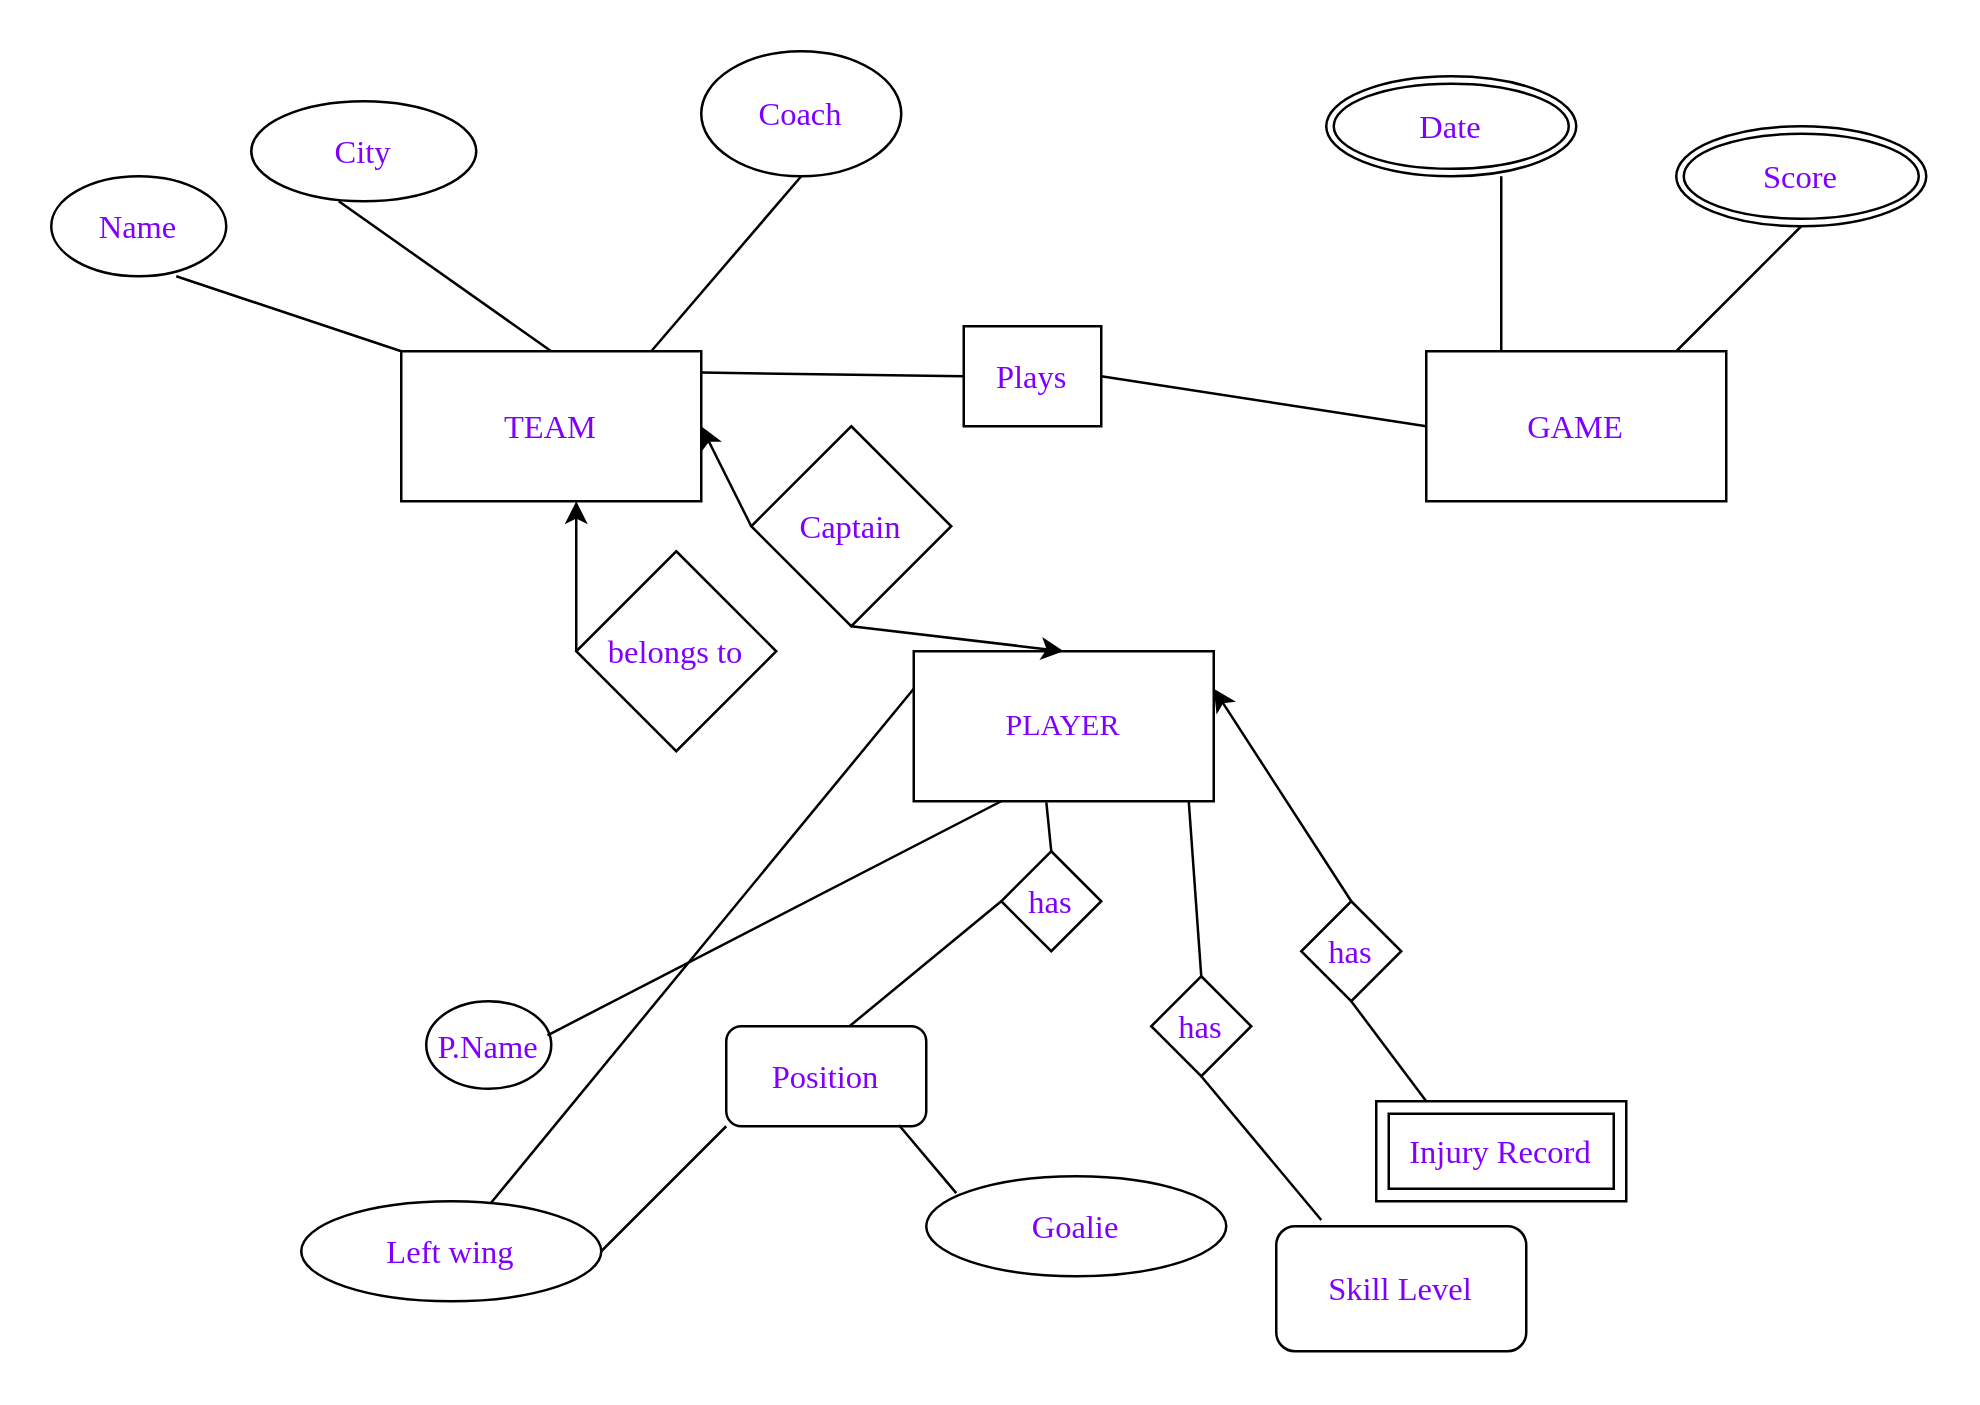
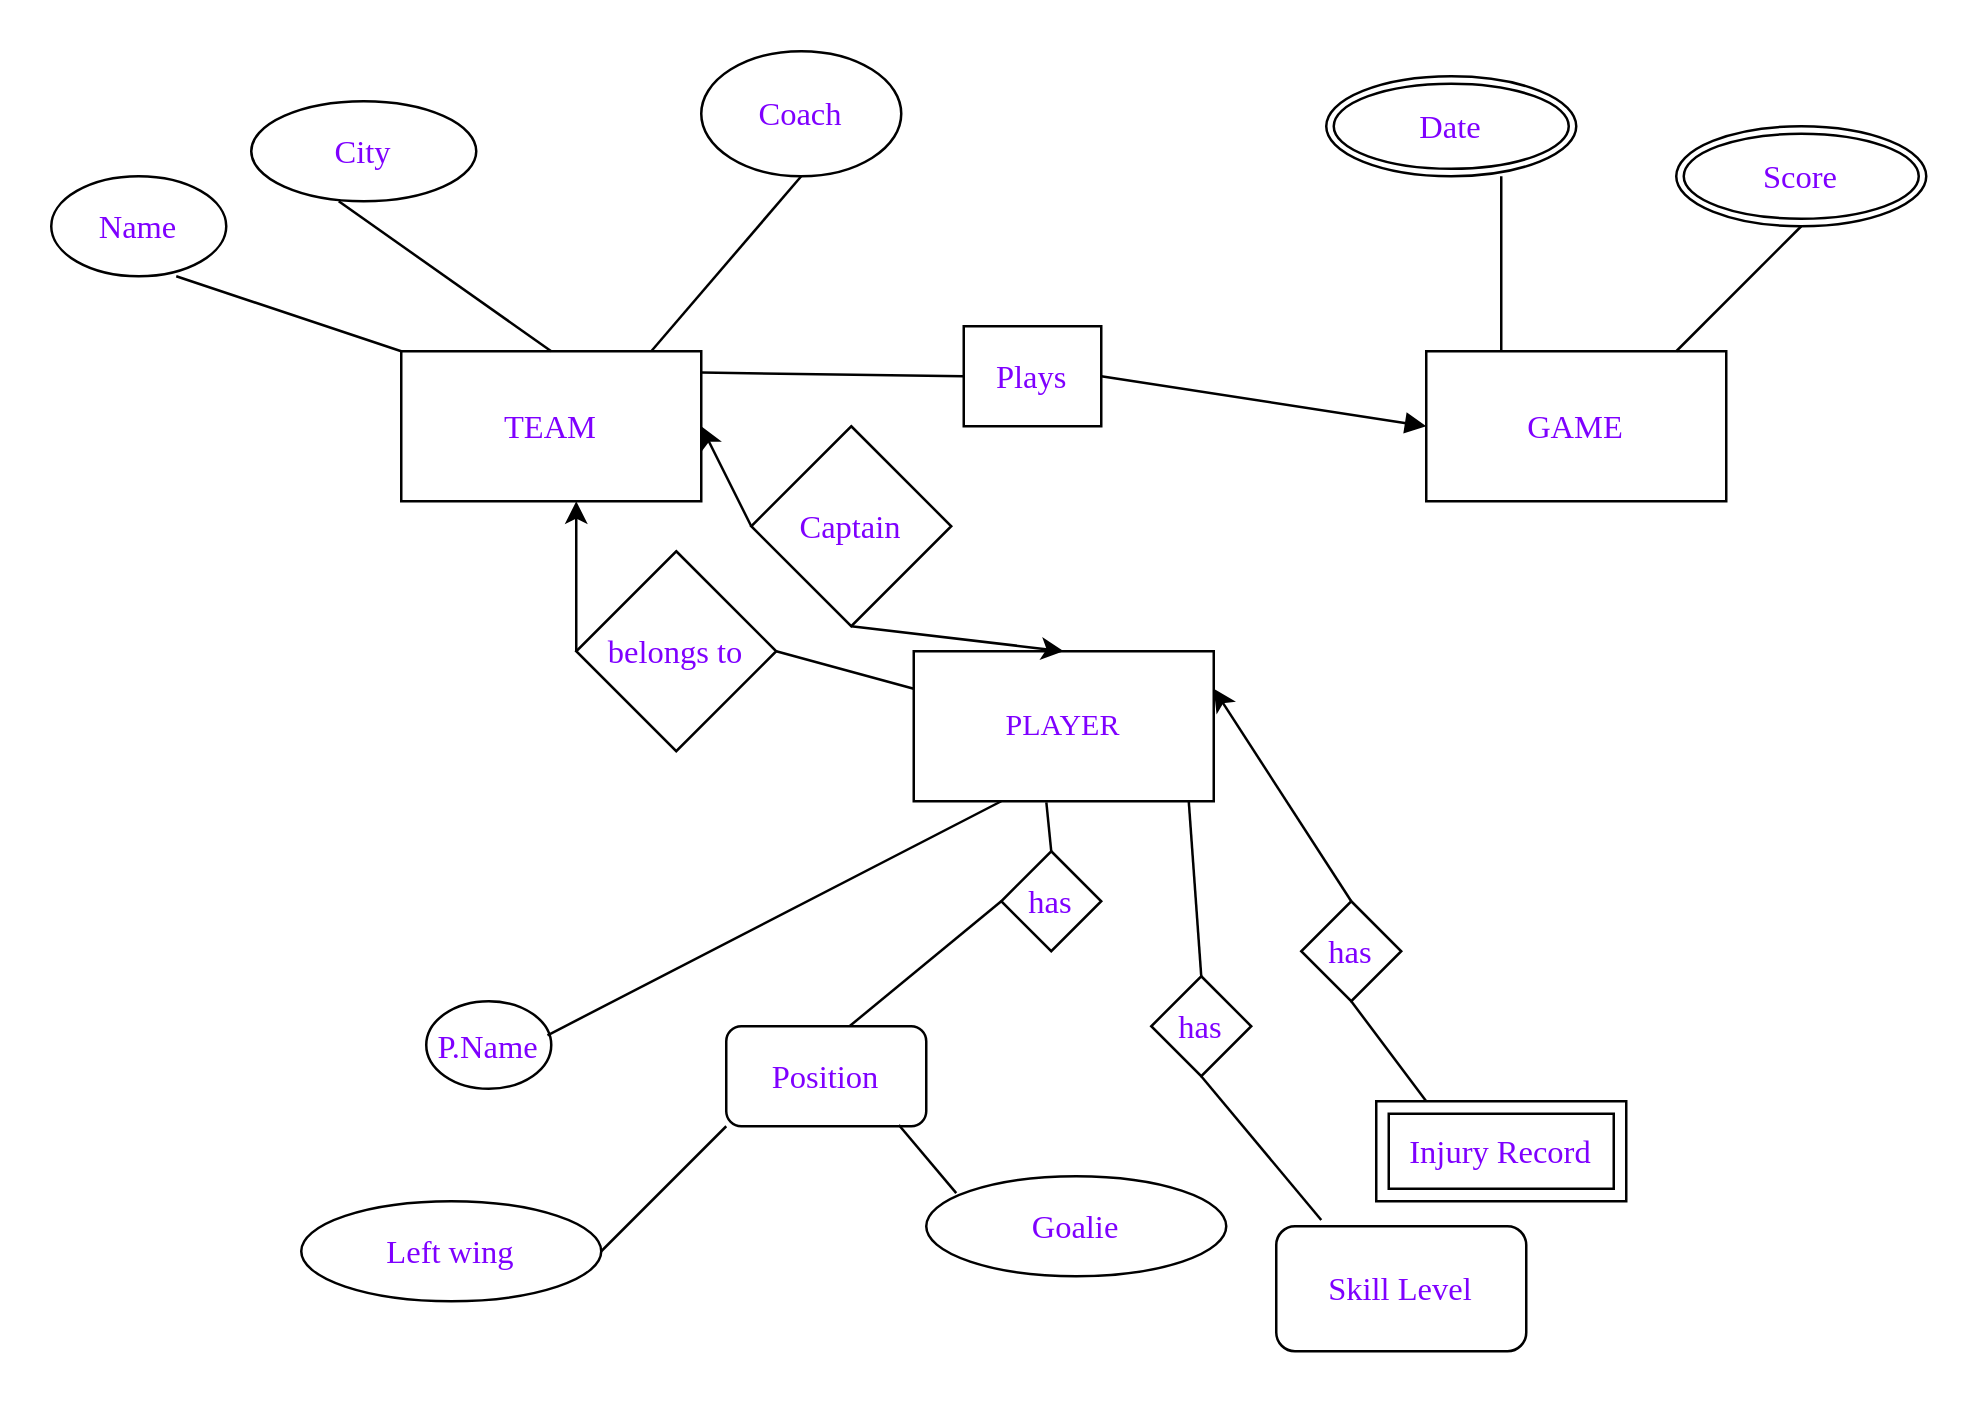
(1413, 424) -> (1404, 423)
(805, 821) -> (845, 670)
